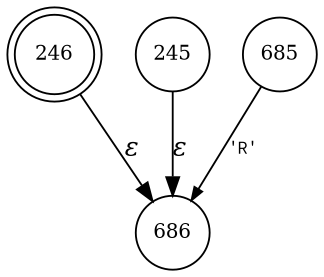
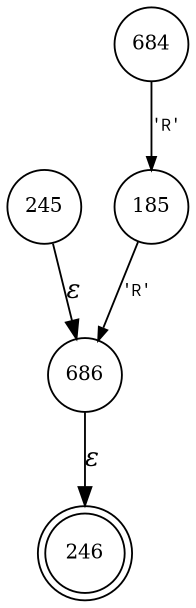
none -> (151, 44)
(280, 54) -> (151, 207)
(111, 140) -> (85, 450)
